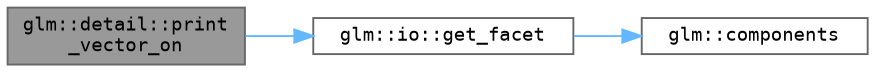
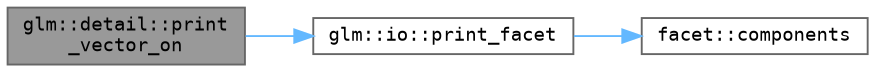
(443, 36) -> (443, 36)
(755, 36) -> (755, 36)
